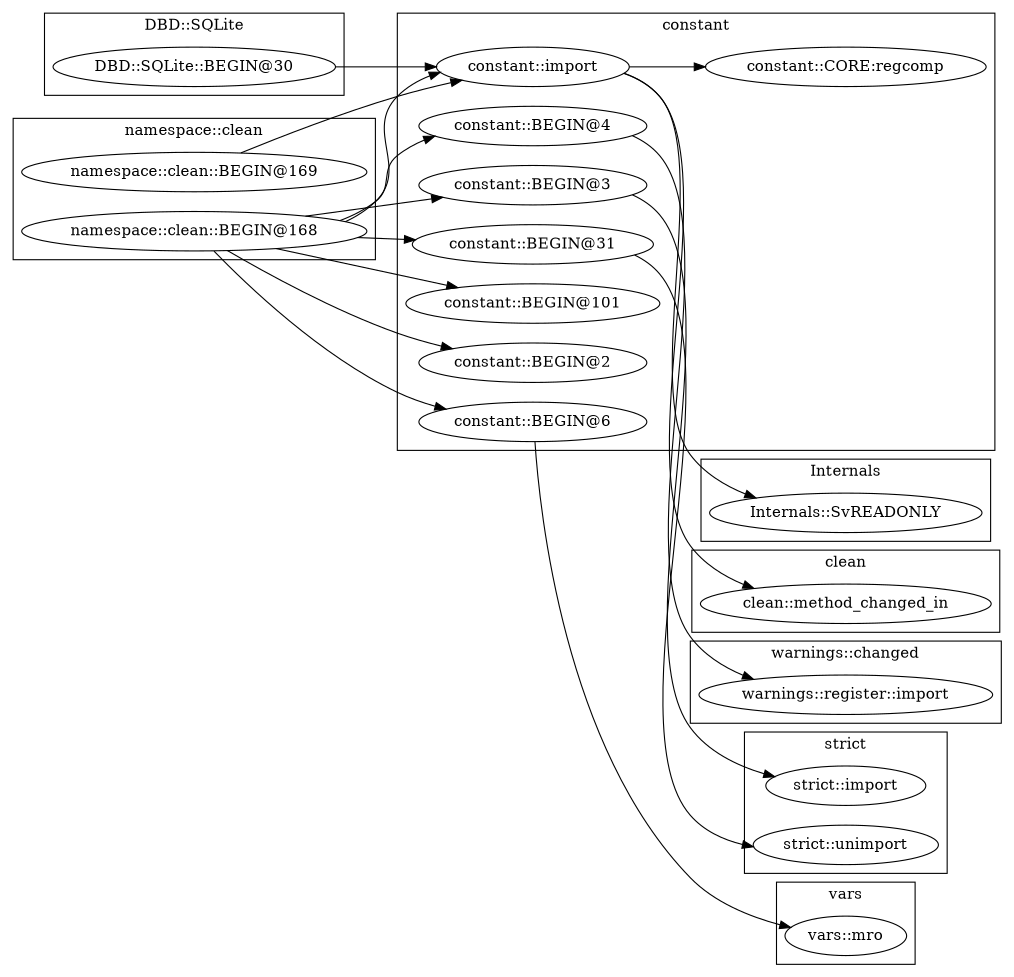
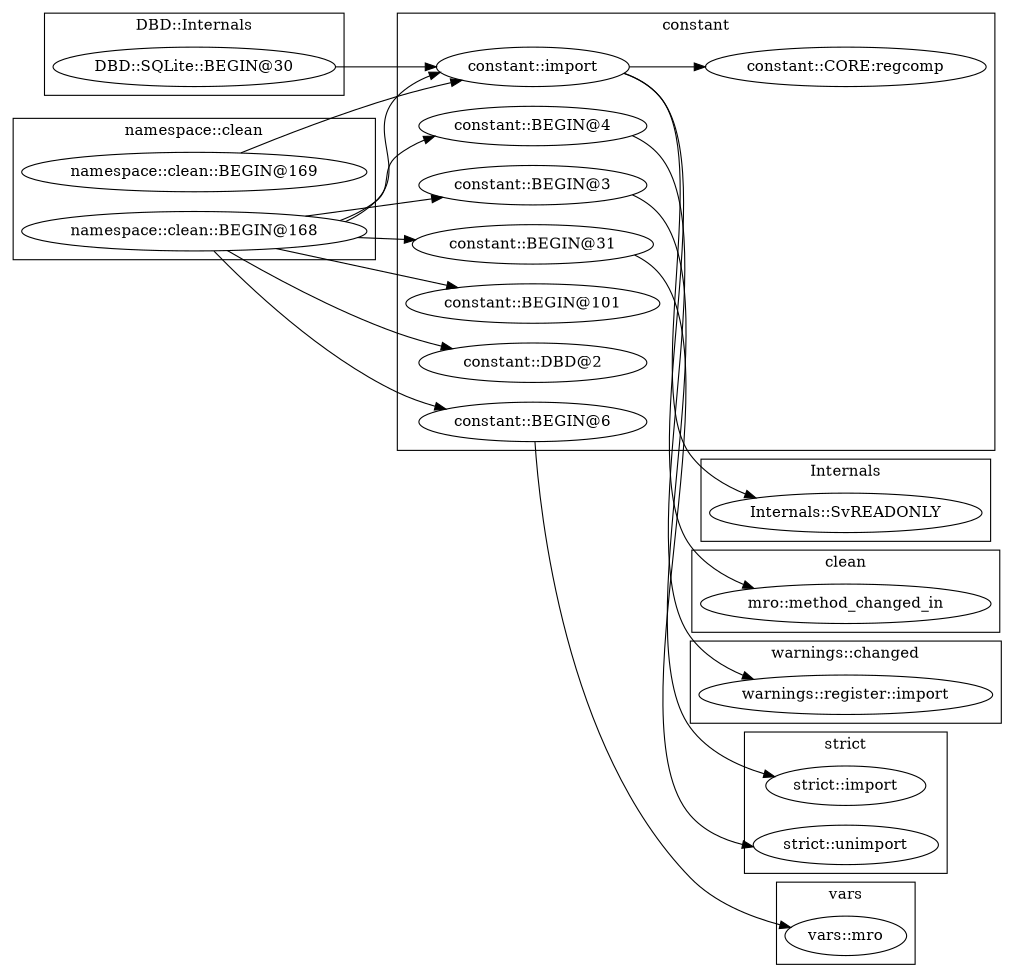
(194, 26) -> (194, 26)
(533, 363) -> (533, 363)
(846, 604) -> (846, 604)
